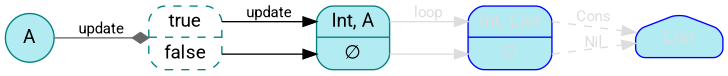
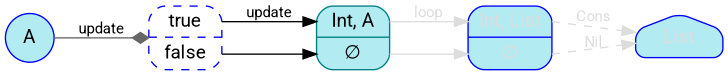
(30, 38) -> (30, 38)
(185, 38) -> (185, 38)
